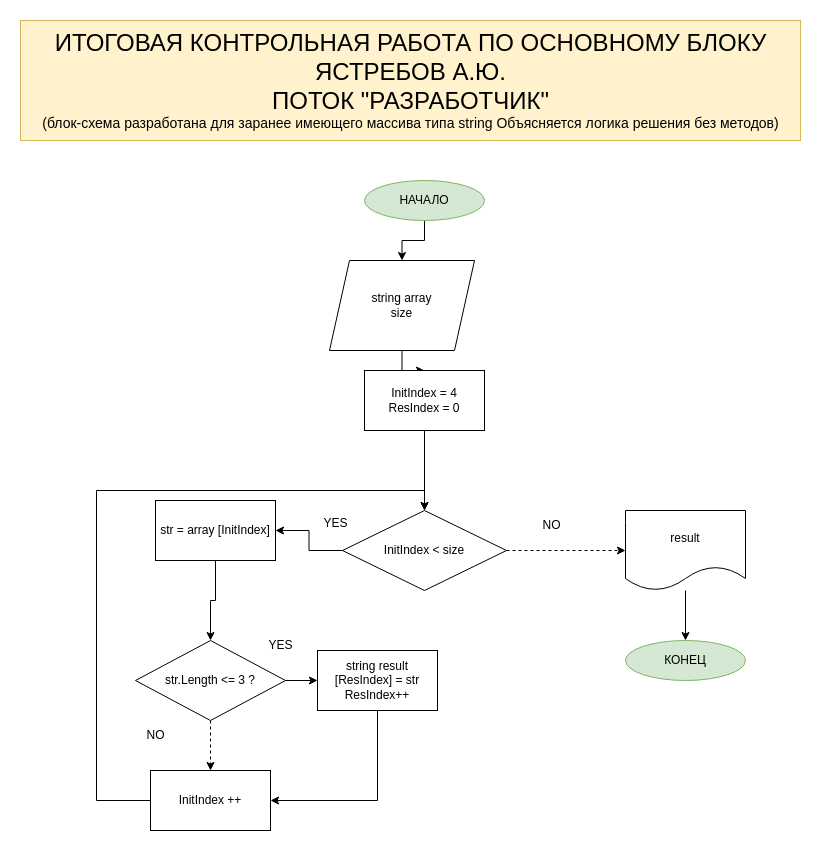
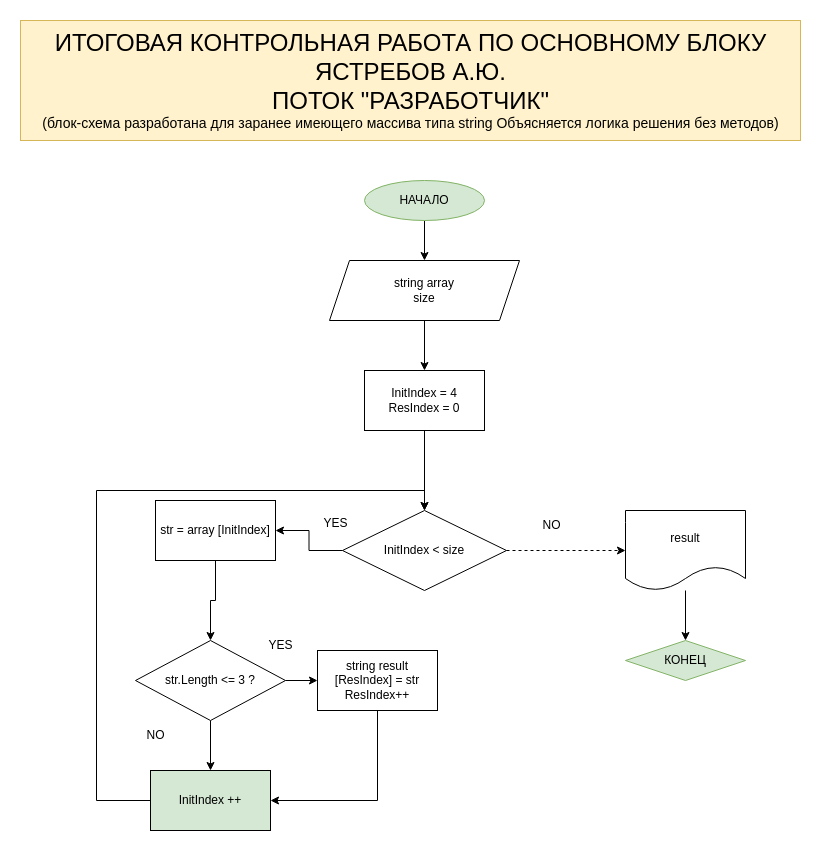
(402, 306) -> (425, 291)
(686, 661) -> (686, 661)
(211, 743) -> (211, 743)
(211, 801) -> (211, 801)
